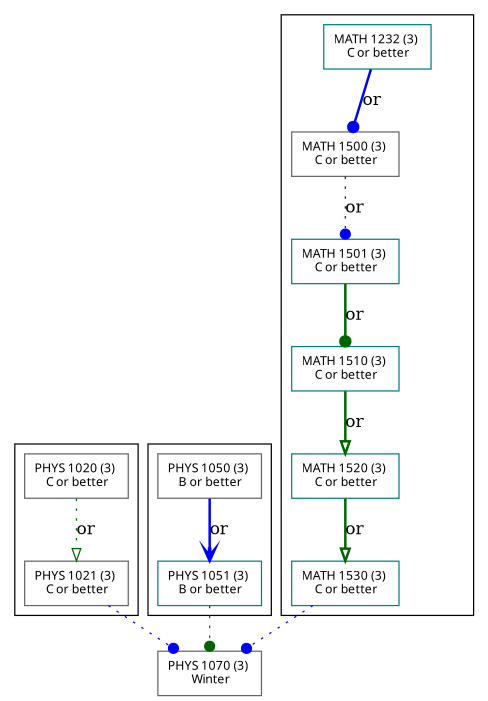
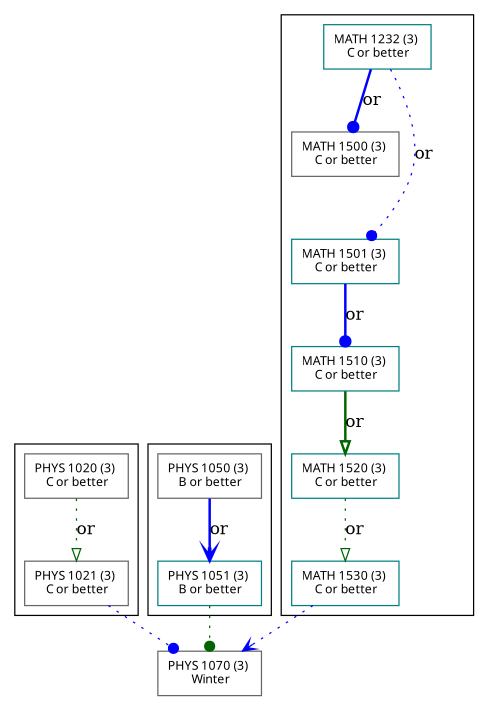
(345, 203) -> (415, 154)
(345, 310) -> (345, 310)
(345, 524) -> (345, 524)
(283, 625) -> (283, 625)
